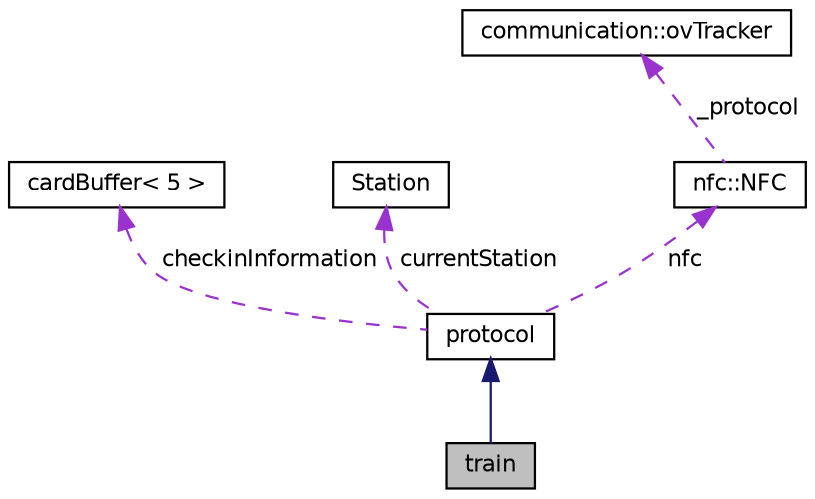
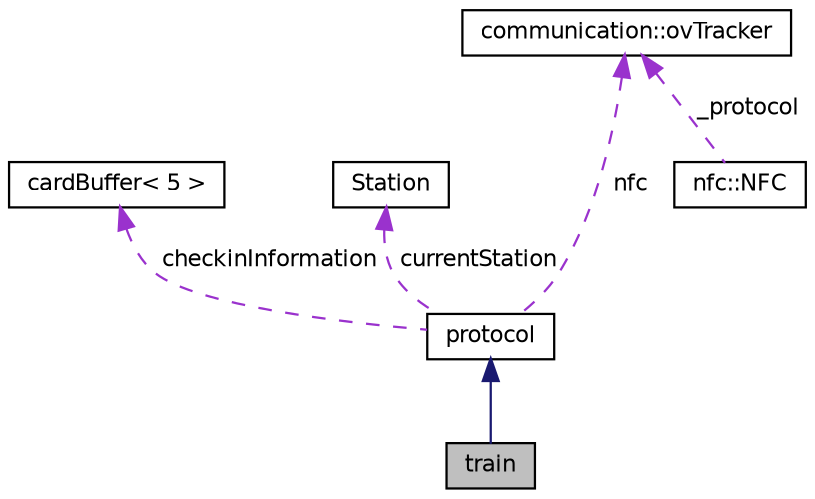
(621, 274) -> (591, 205)
